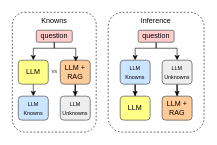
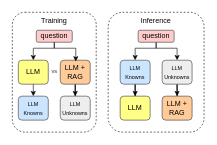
(54, 21) -> (54, 21)
